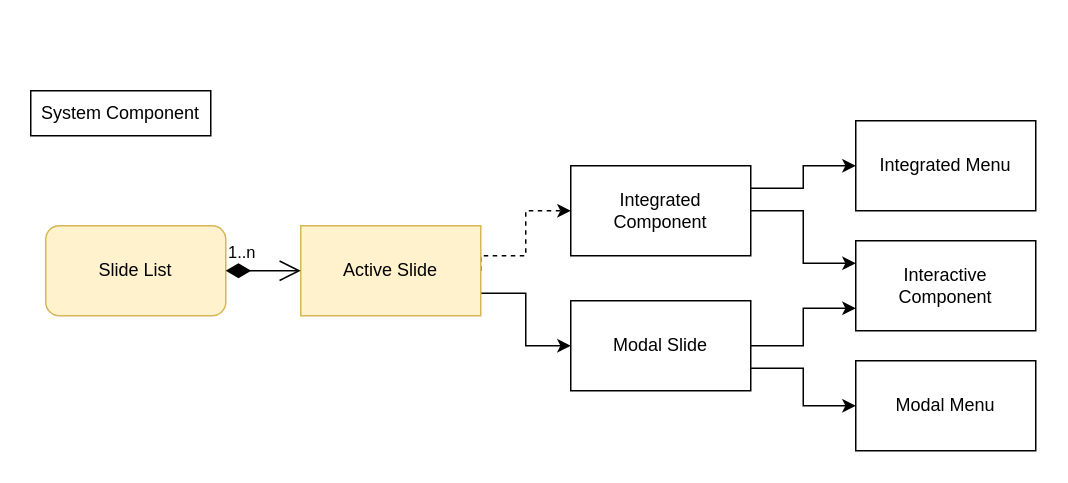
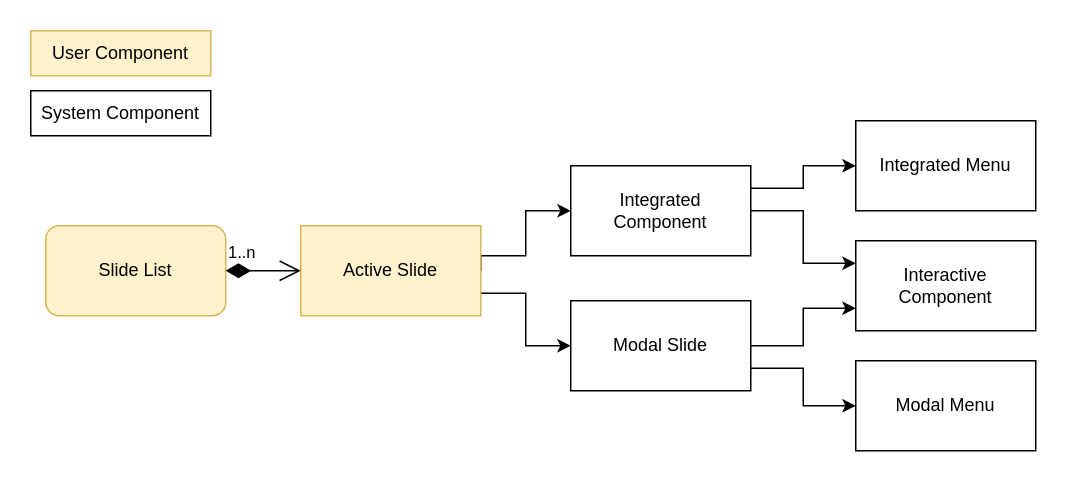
none -> (121, 53)
(526, 242) -> (526, 242)
